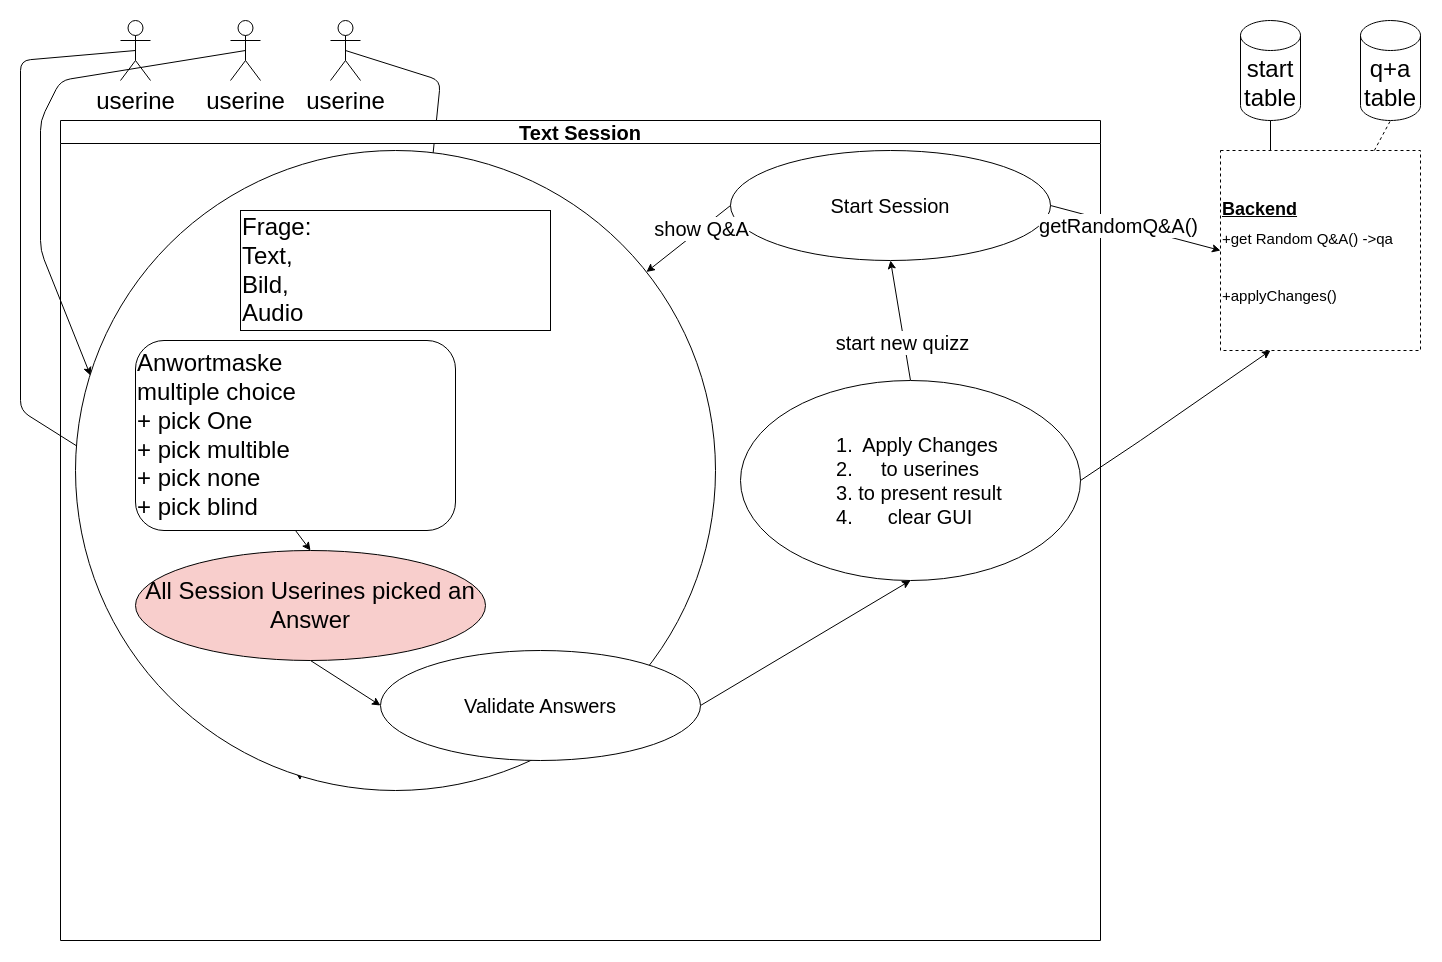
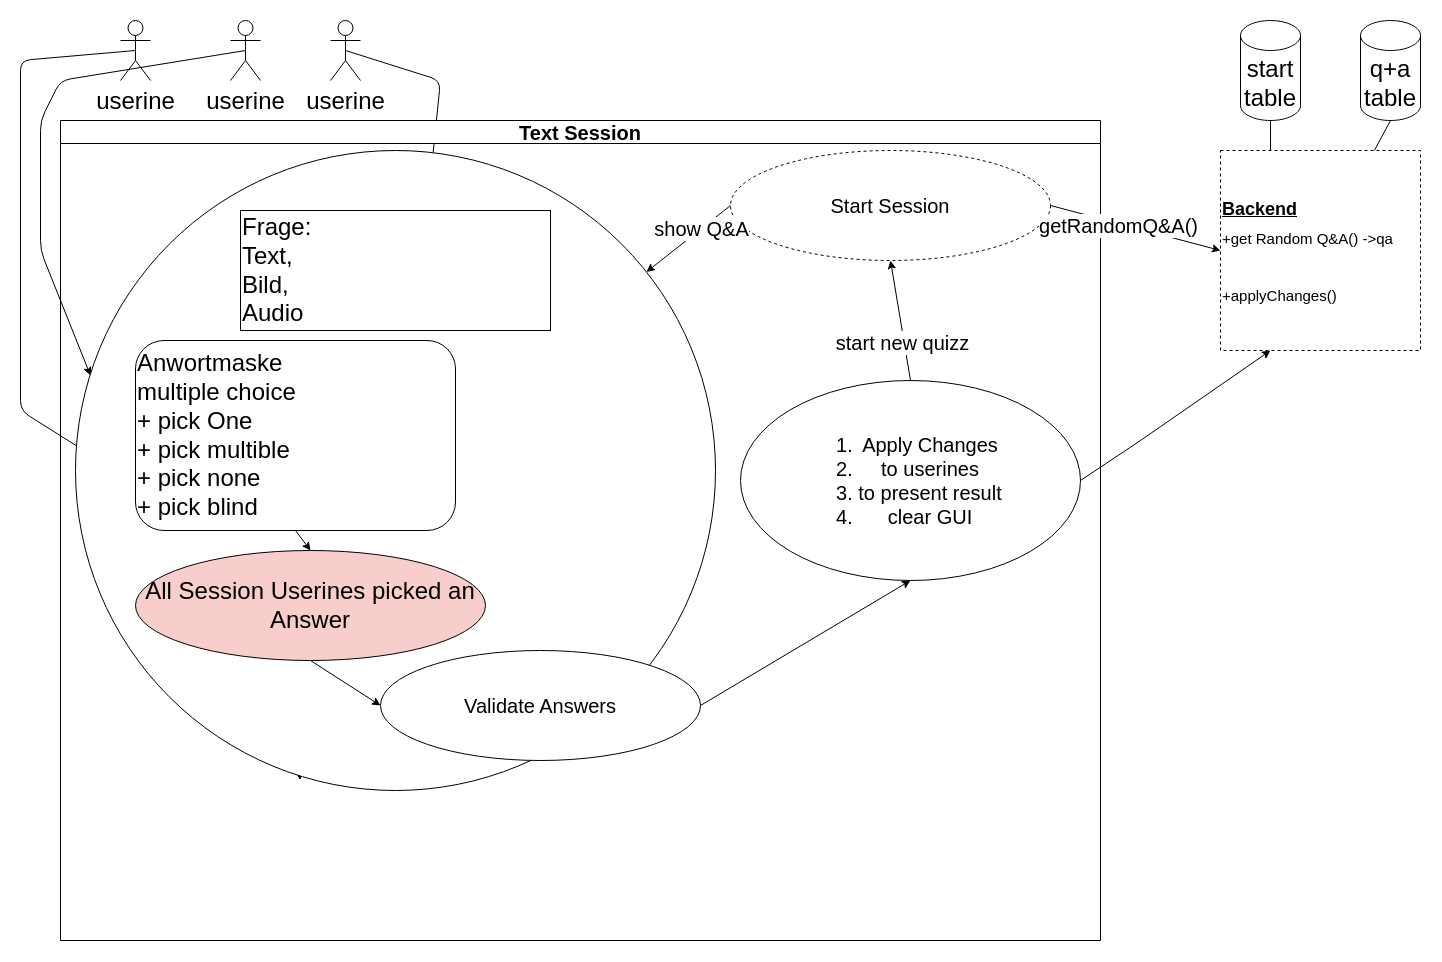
(1382, 136) -> (1382, 136)
(891, 206) -> (891, 206)
